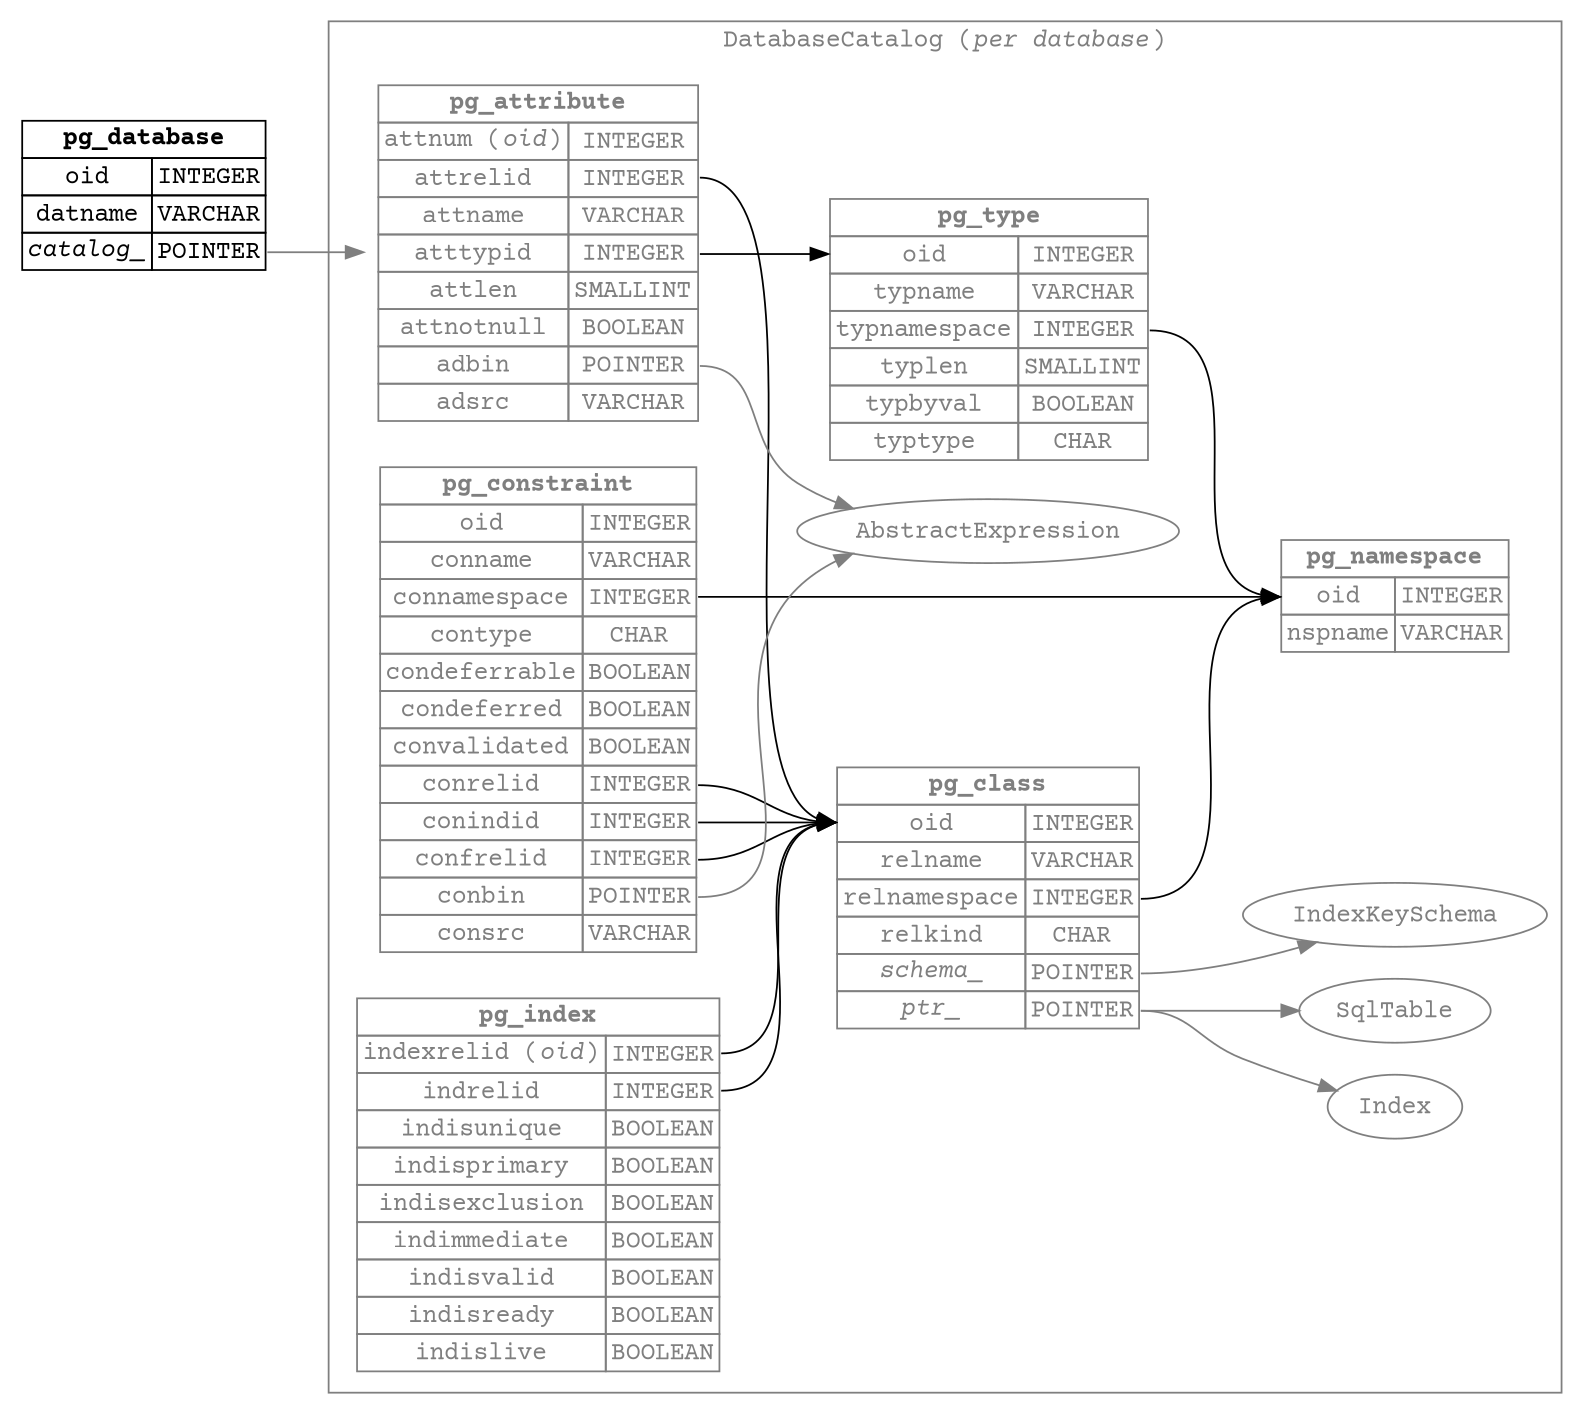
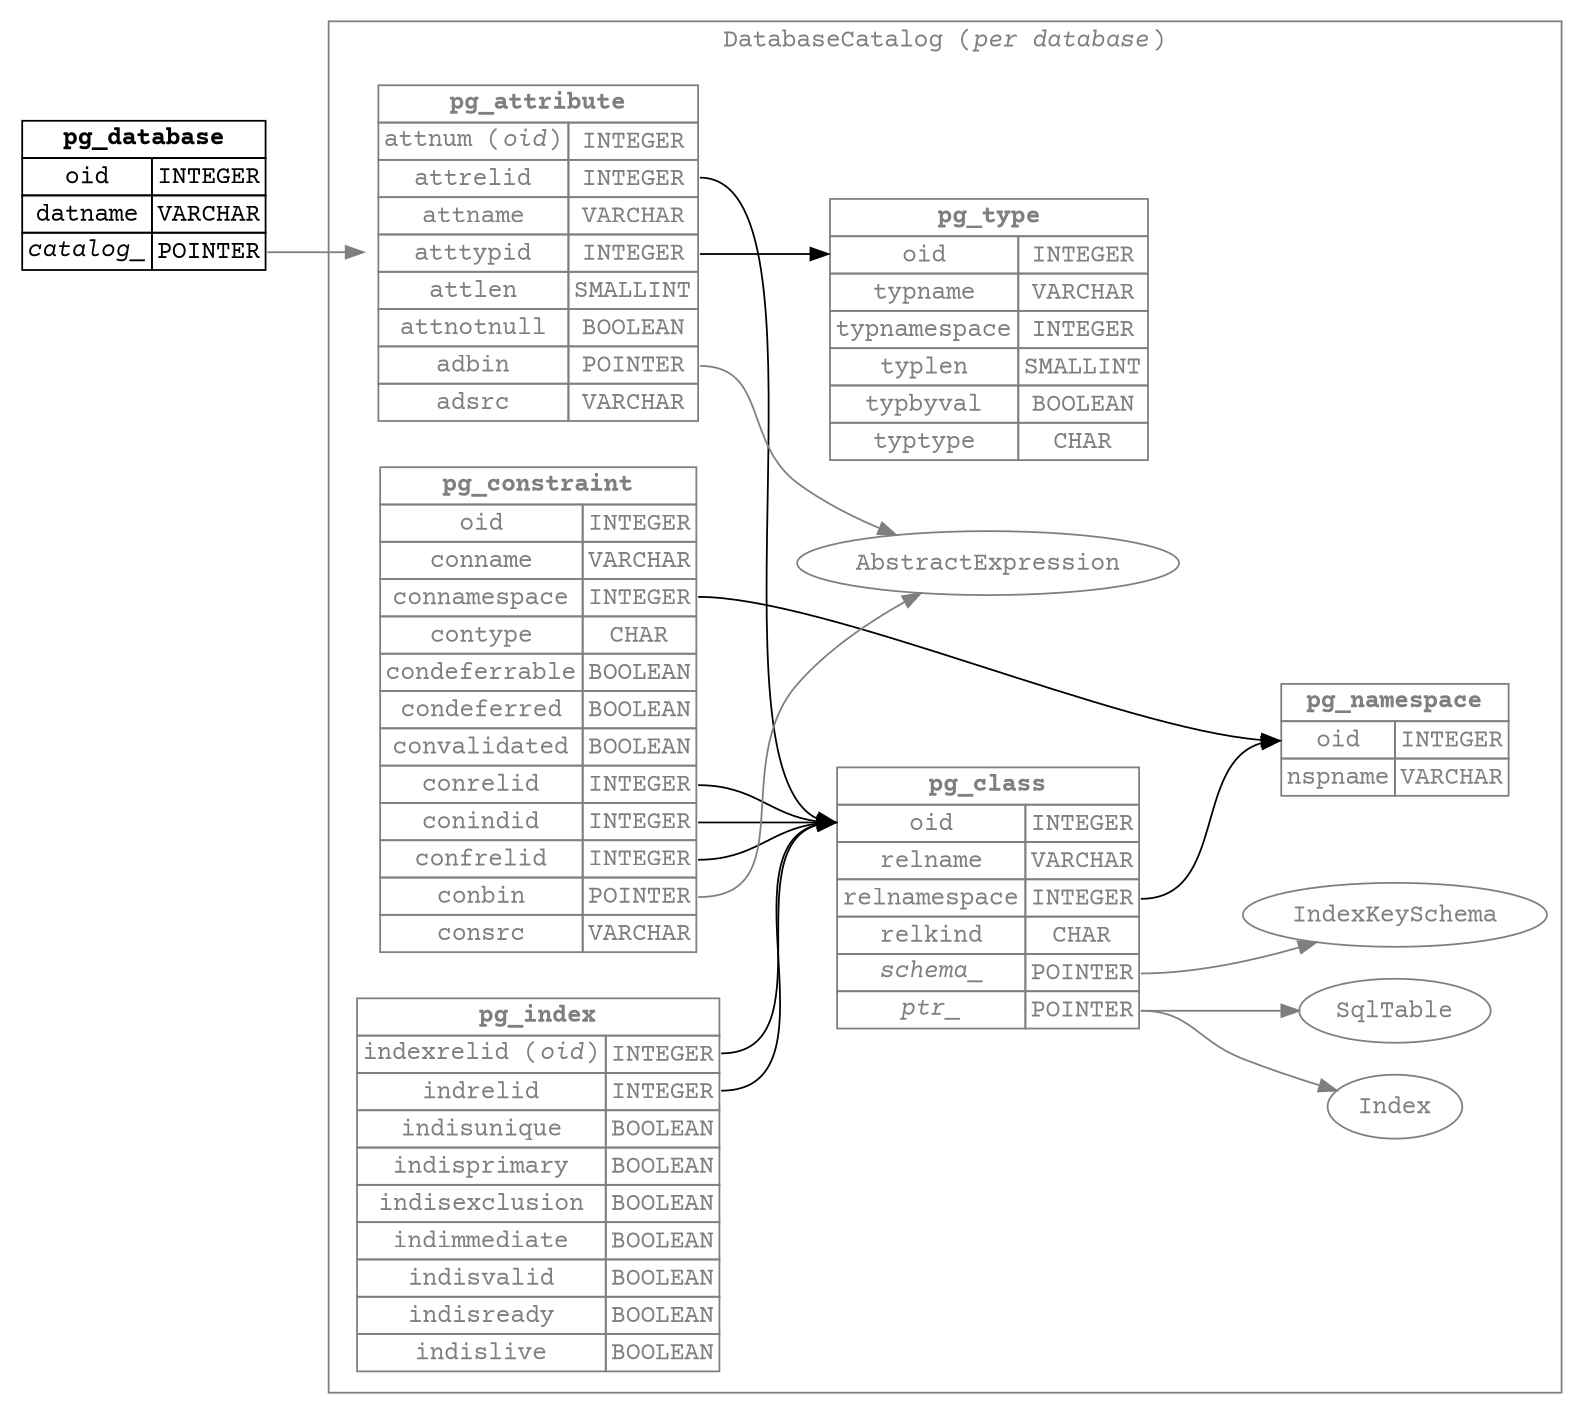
(1215, 455) -> none
